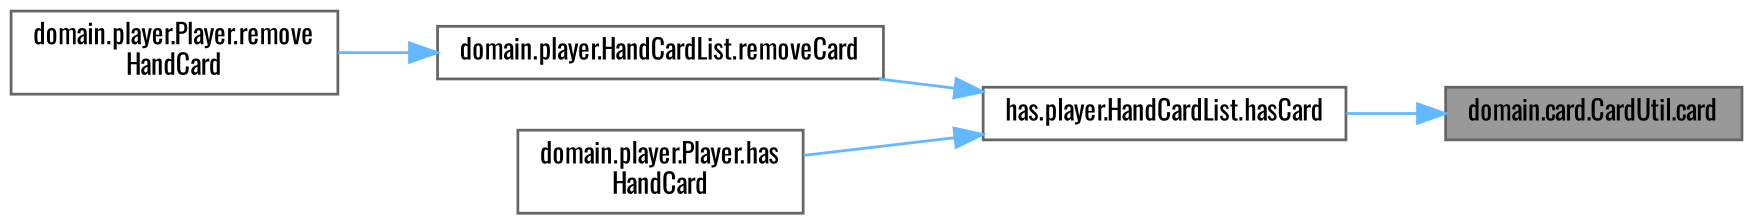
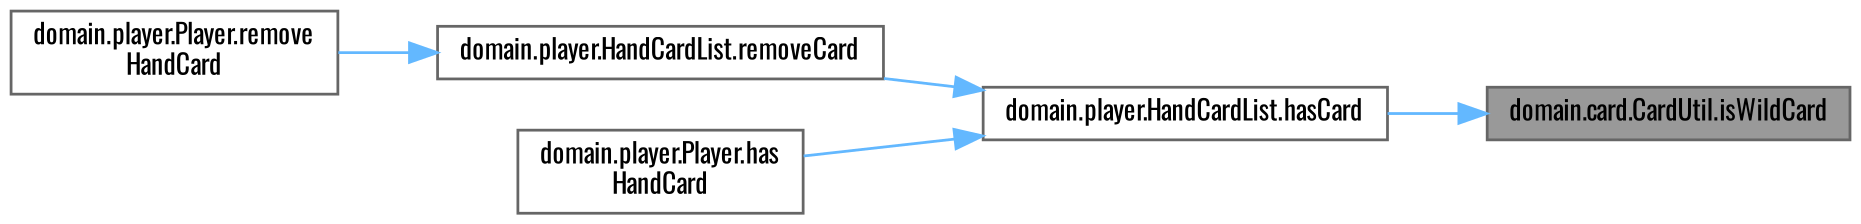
(1165, 114) -> (1185, 114)
(1594, 114) -> (1669, 114)
